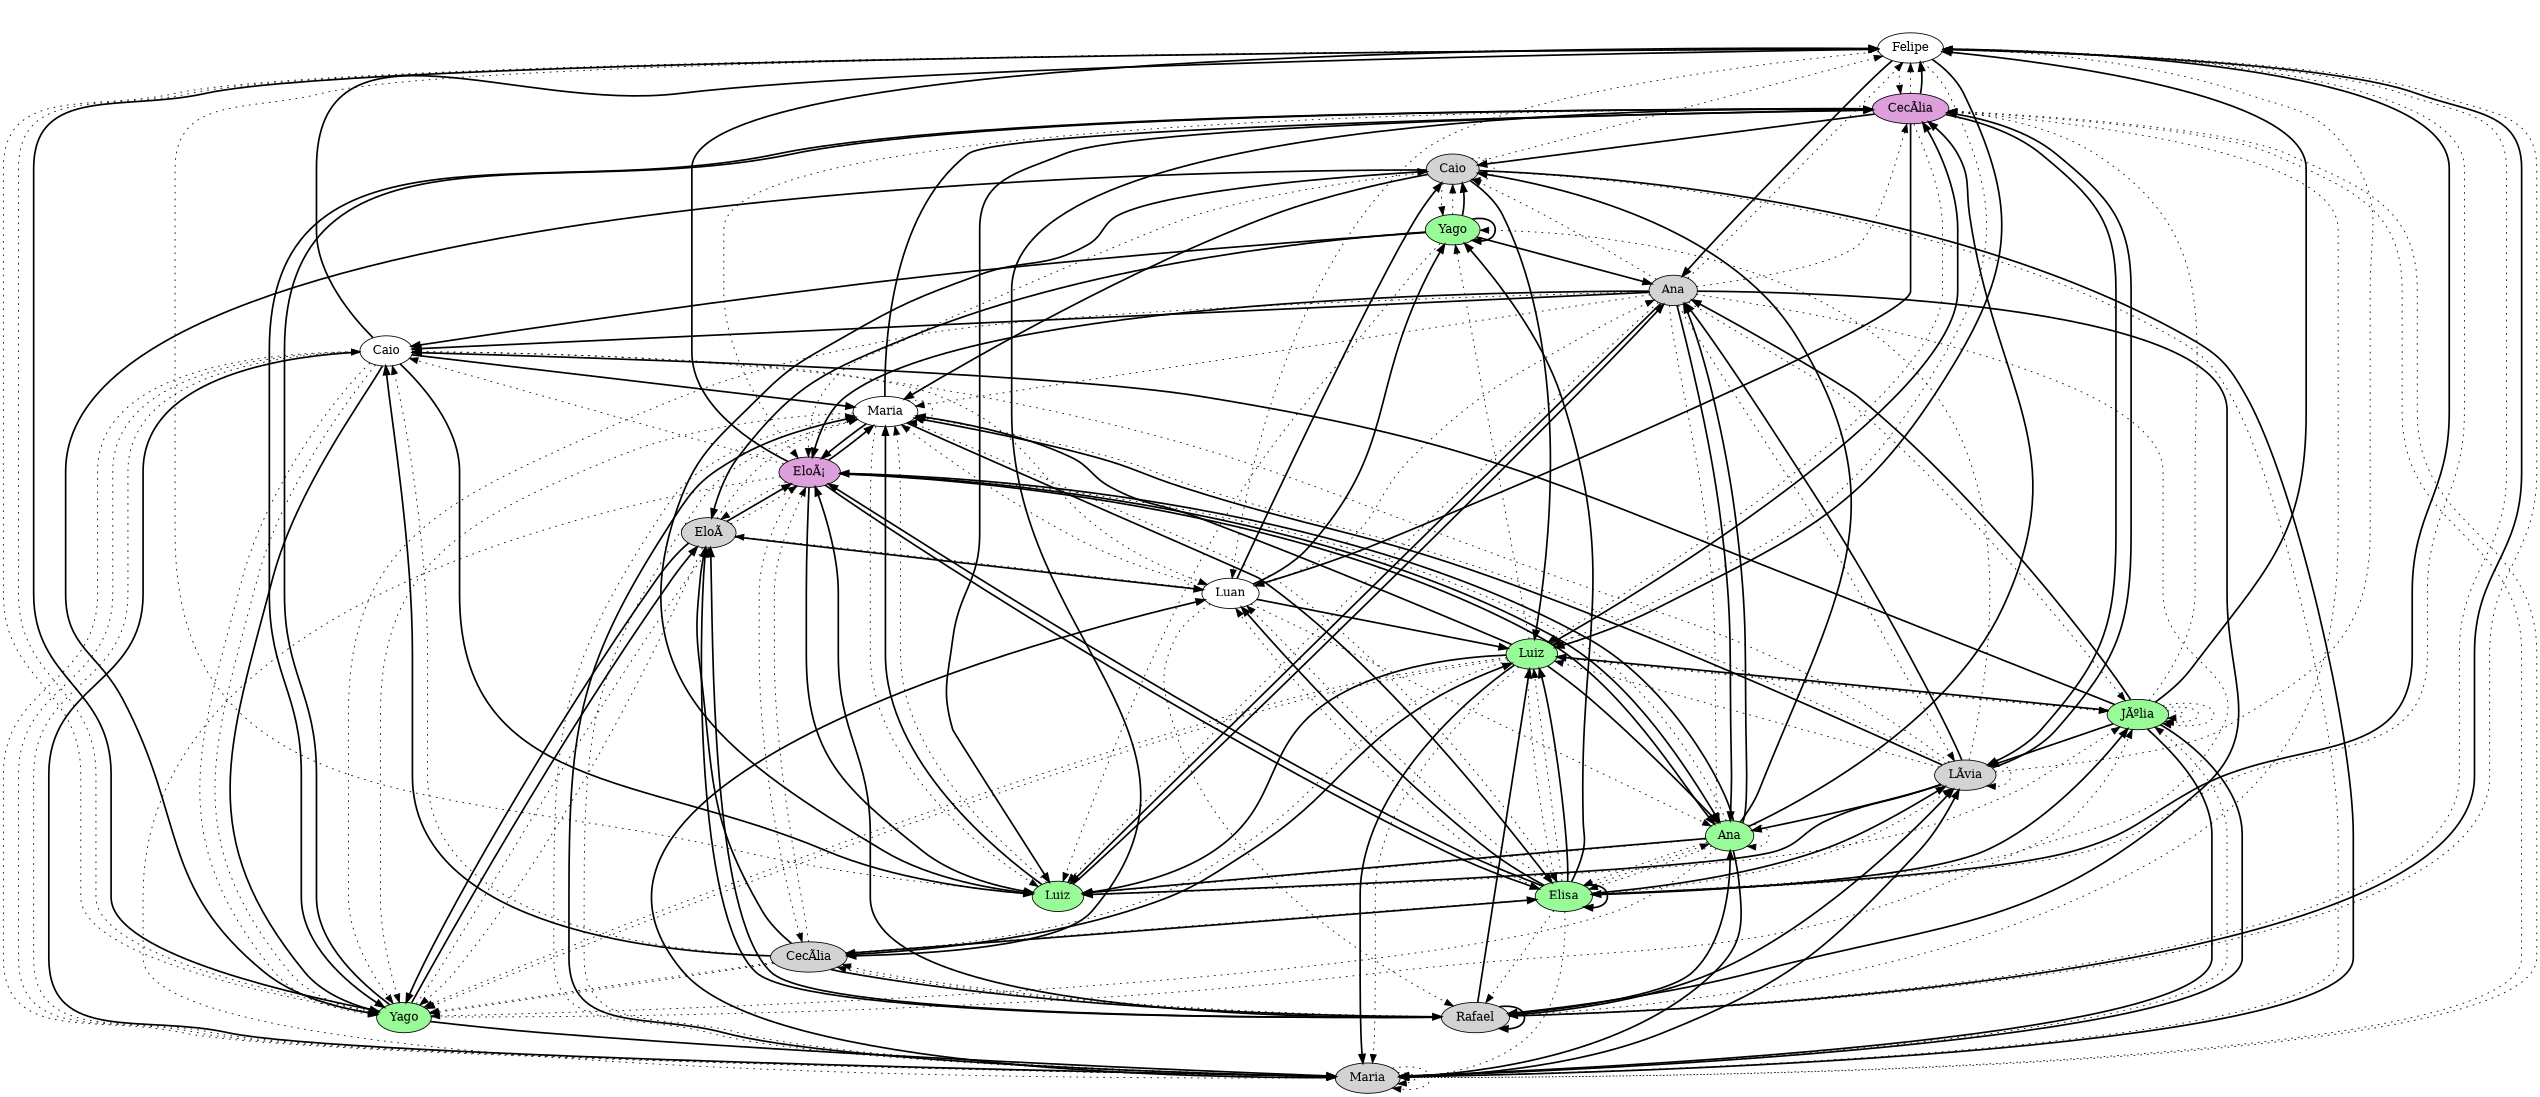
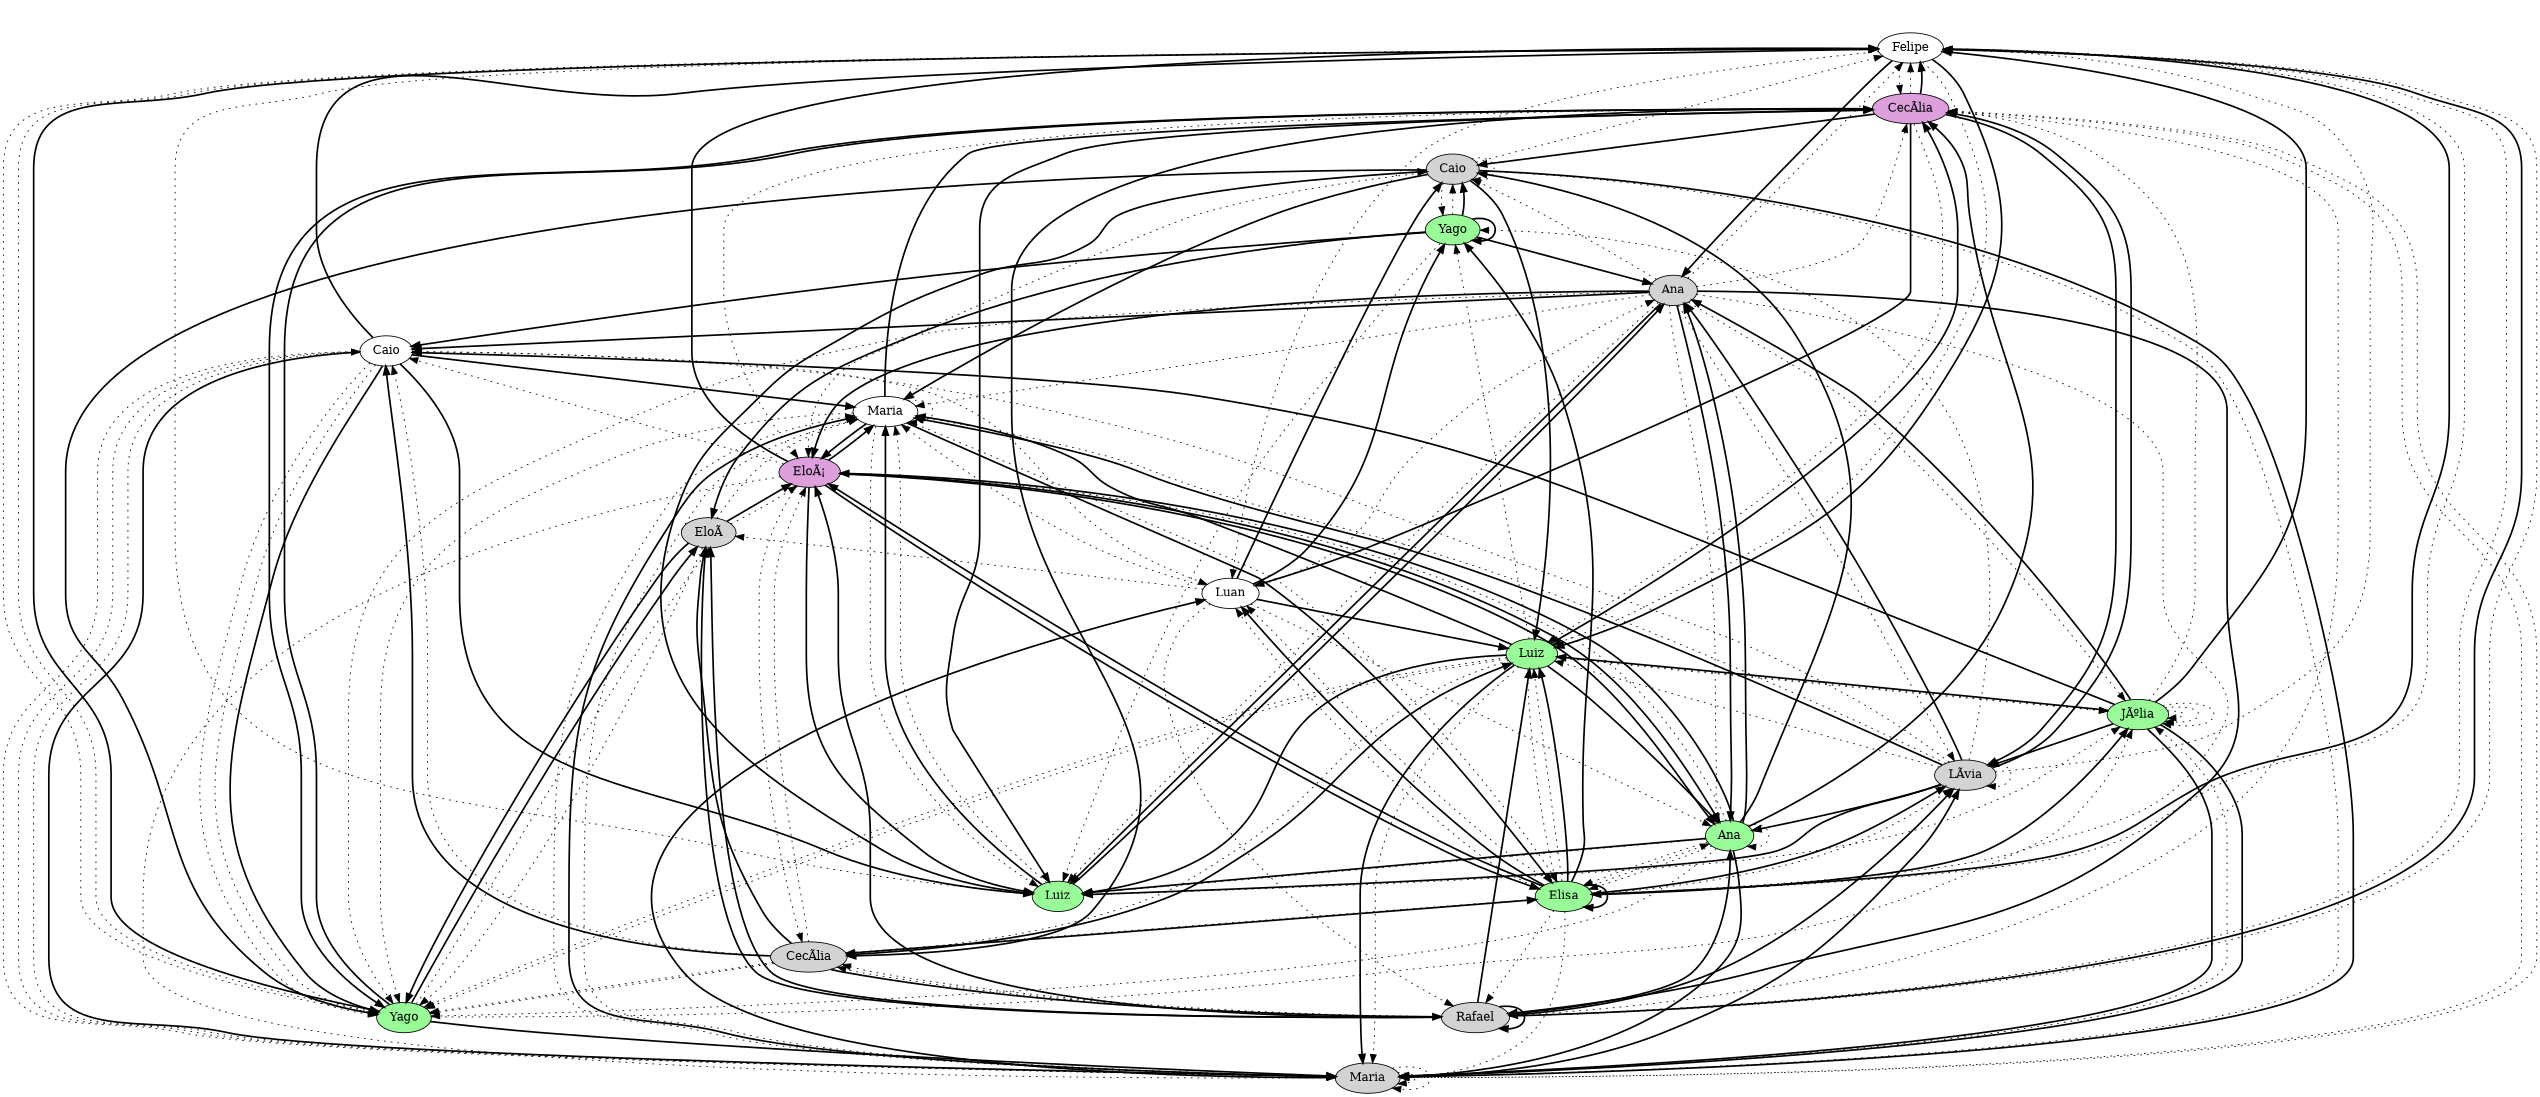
(757, 497) -> none
(965, 563) -> none
